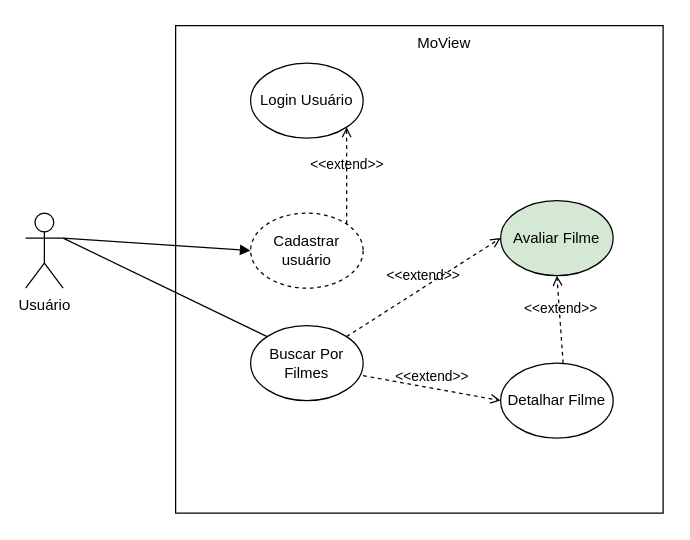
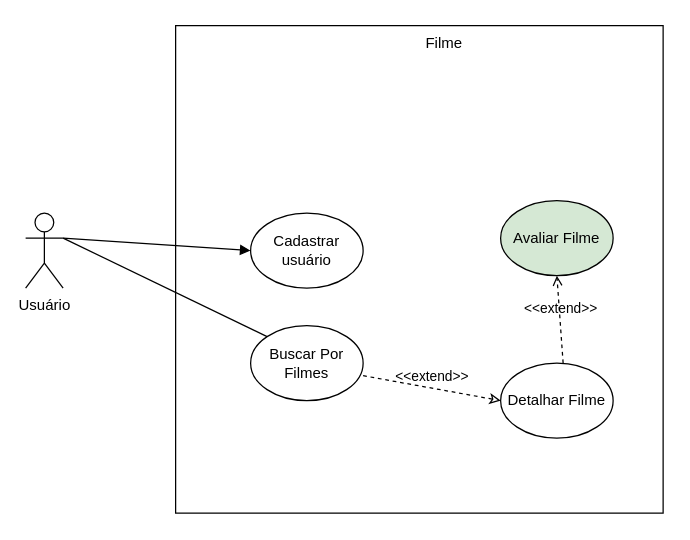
(419, 43) -> (419, 43)
(307, 101) -> none
(347, 177) -> none
(307, 251) -> (307, 251)
(422, 288) -> none
(493, 399) -> (491, 399)
